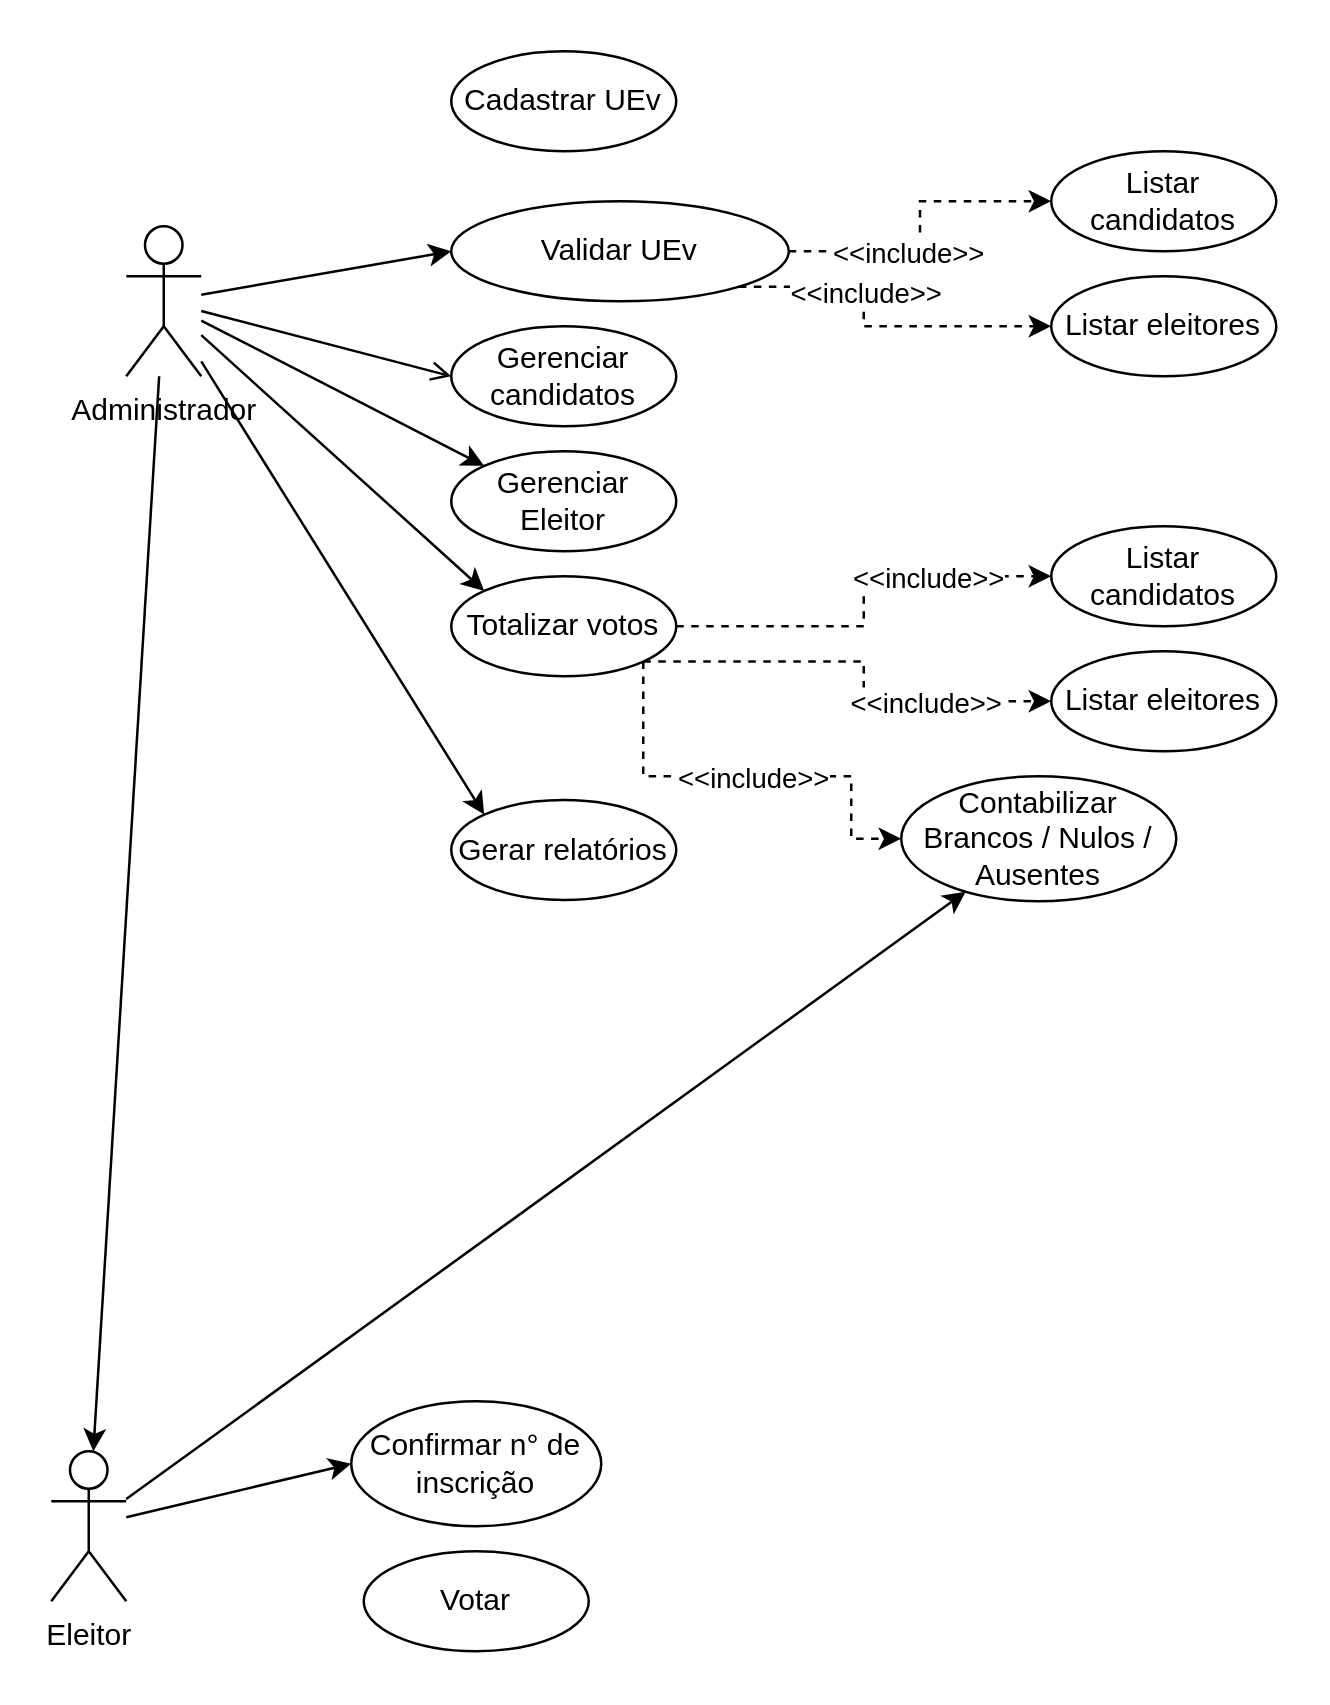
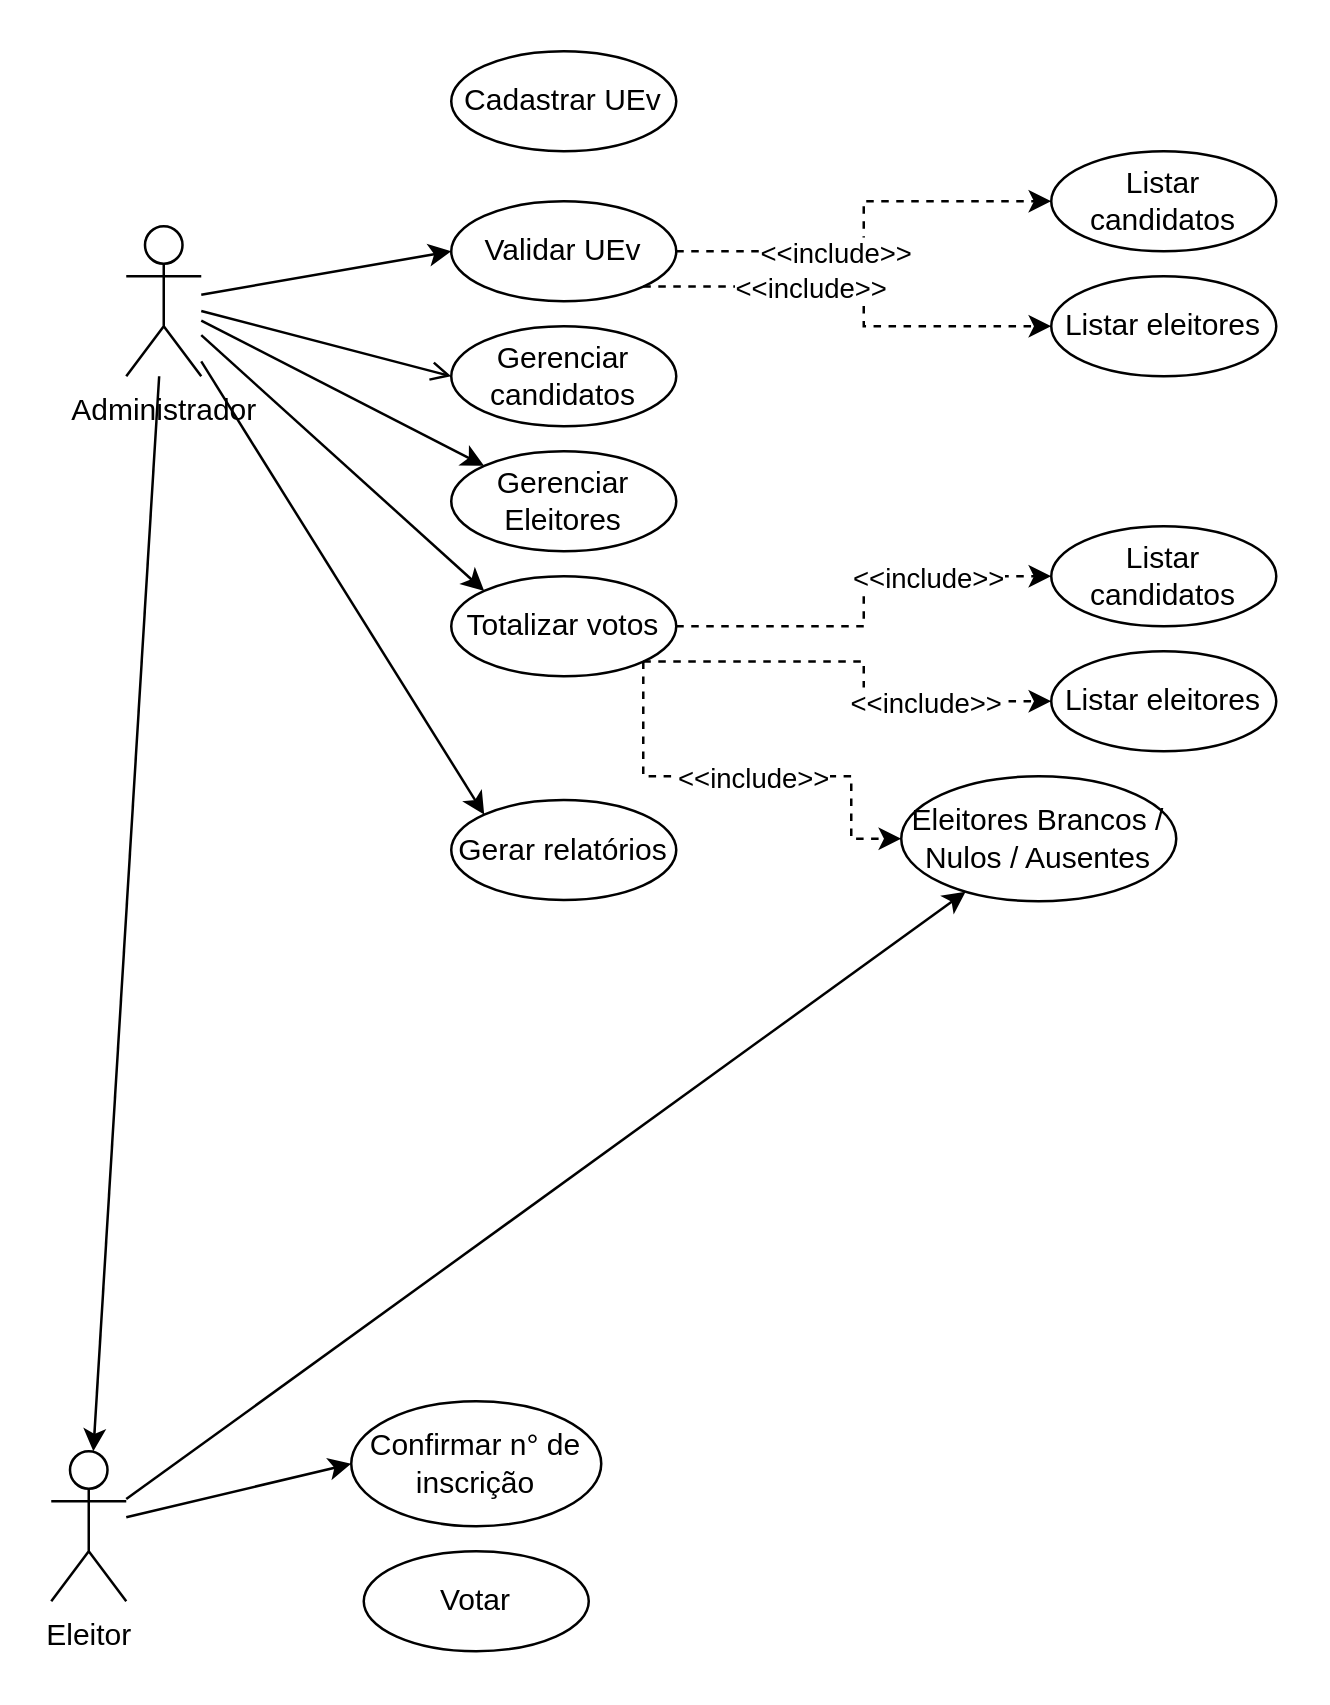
(620, 251) -> (564, 251)
(564, 501) -> (564, 501)
(1039, 839) -> (1039, 839)
